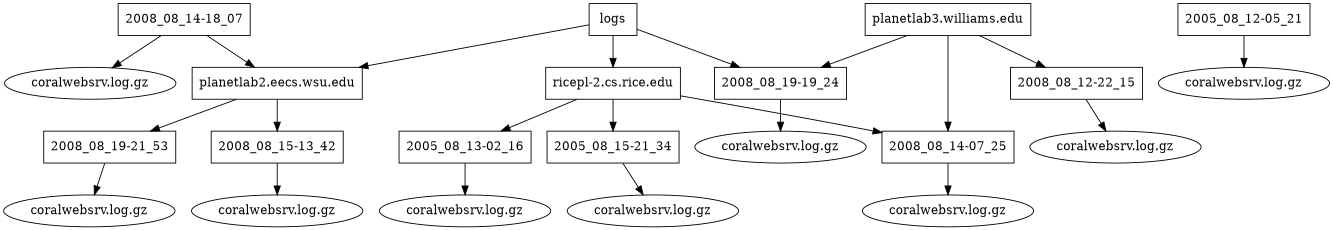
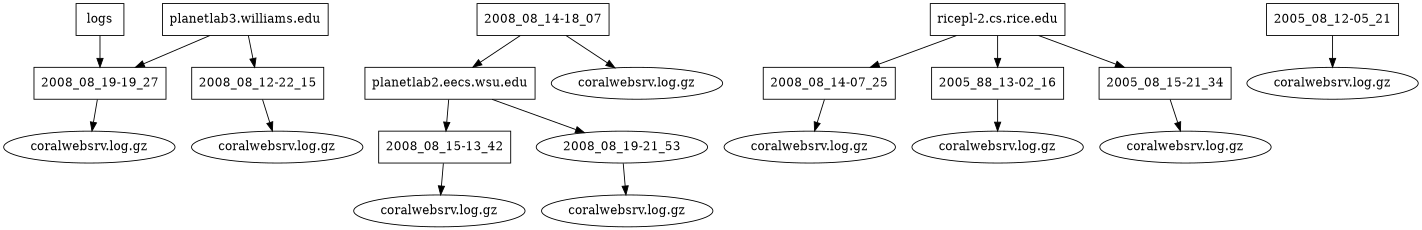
(478, 45) -> none
(613, 47) -> none
(948, 79) -> none
(781, 83) -> (100, 83)
(110, 147) -> (622, 147)
(465, 147) -> (998, 83)
